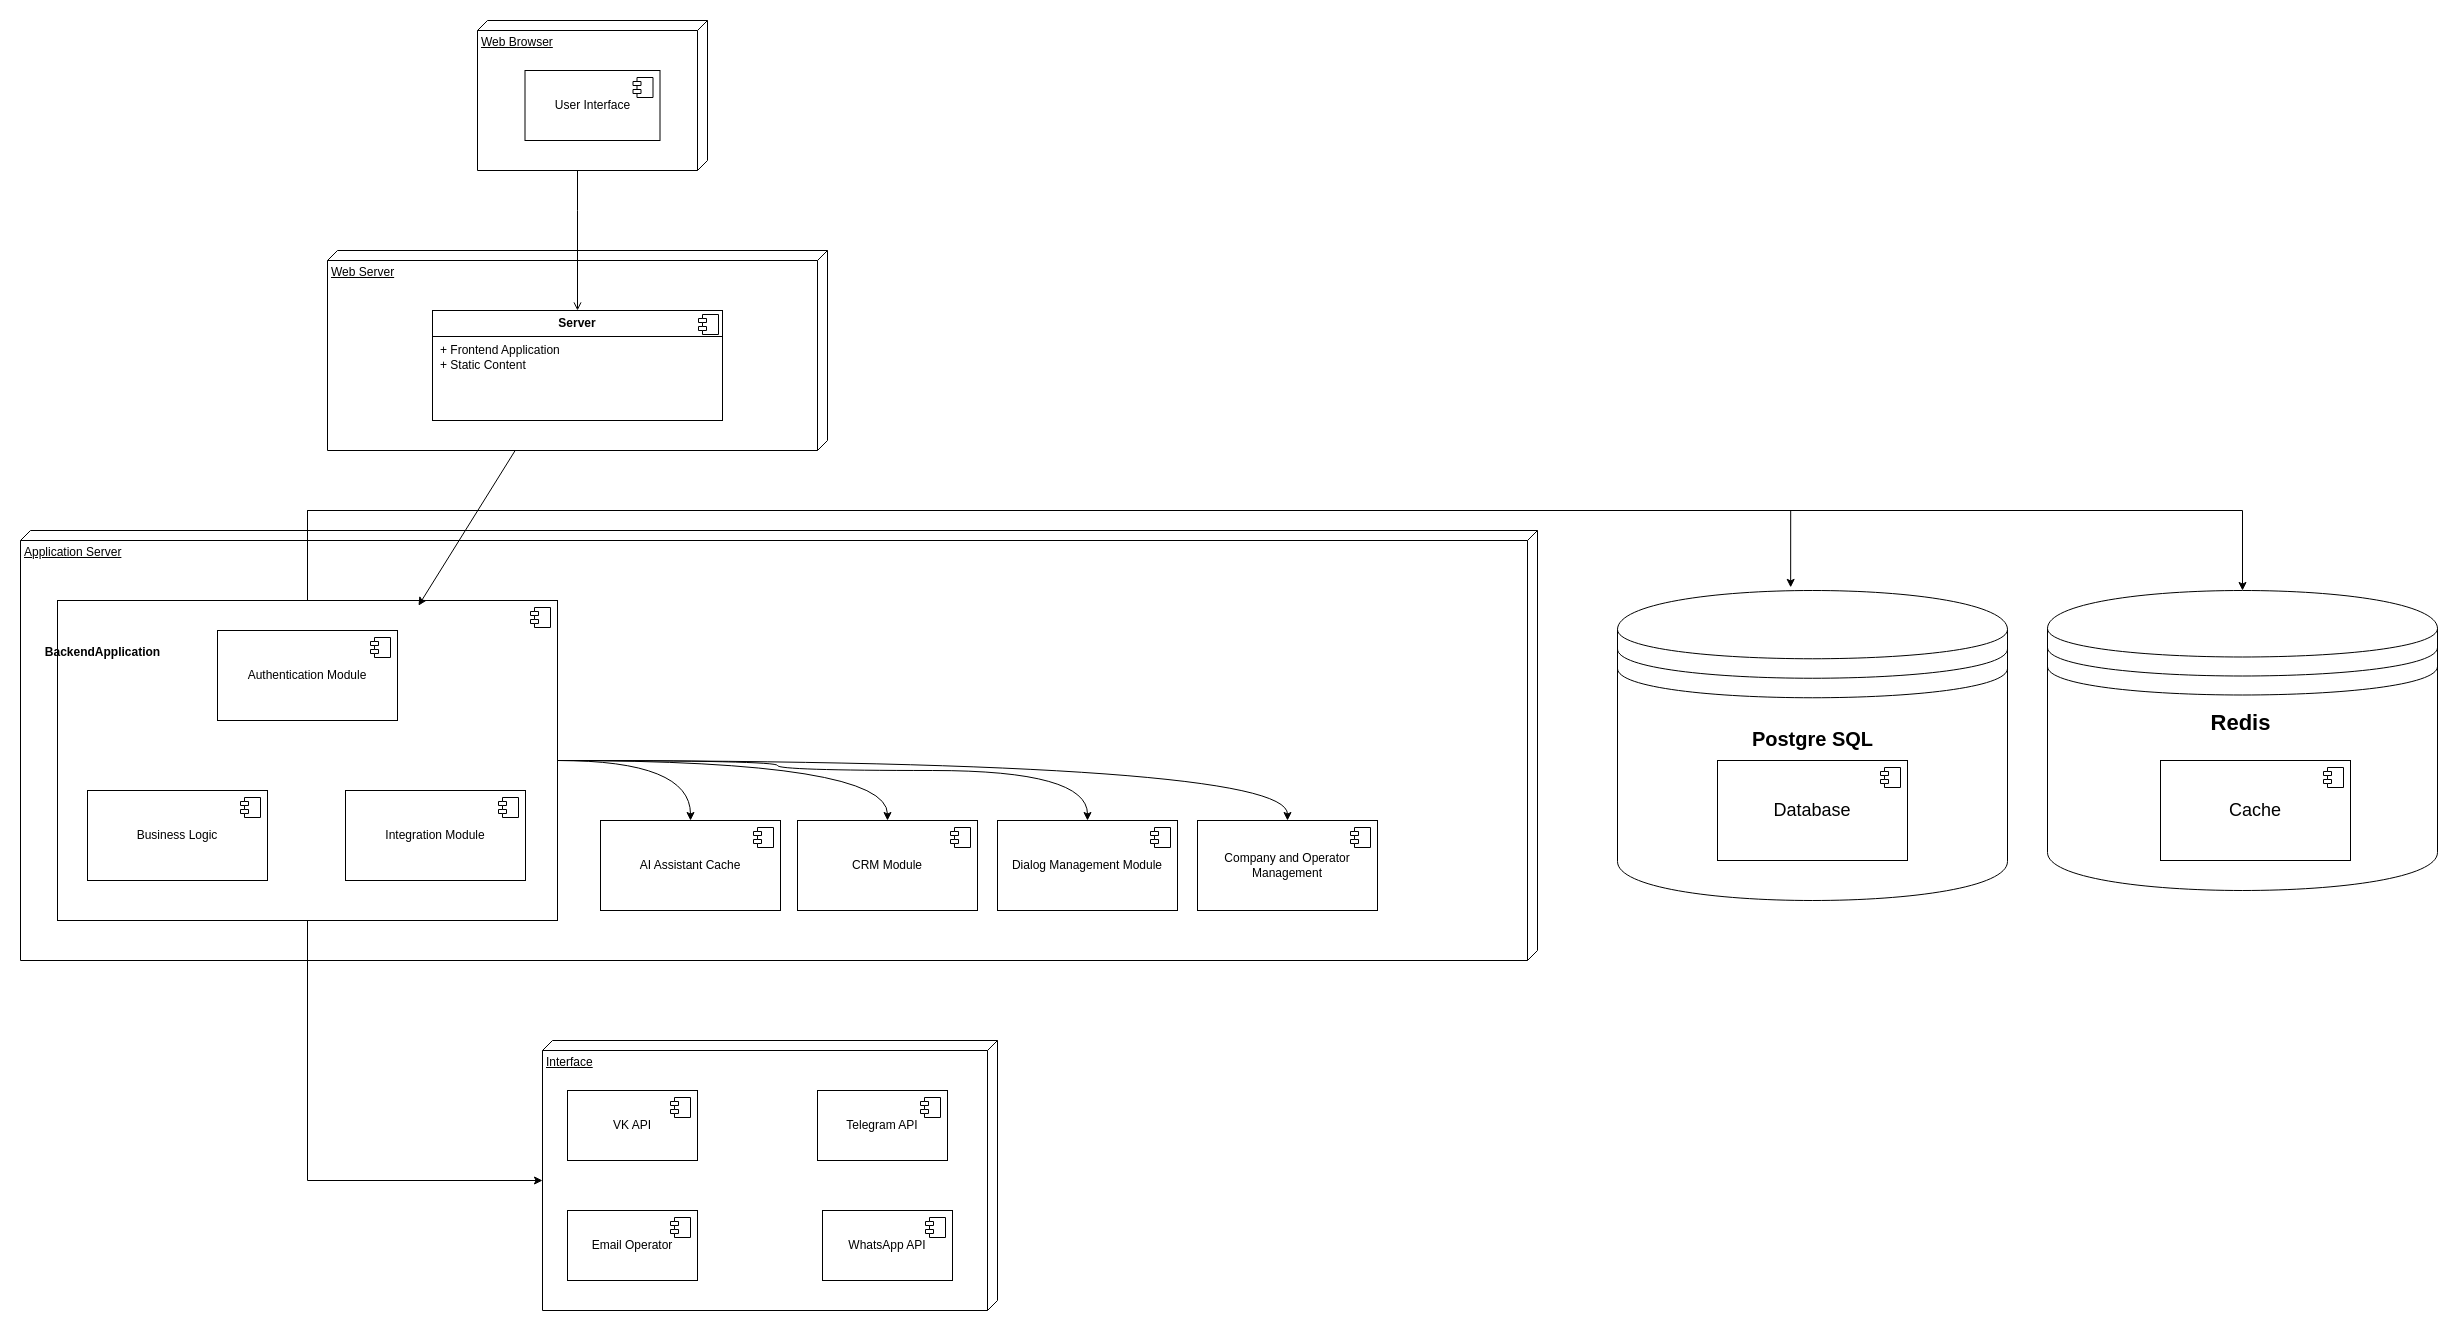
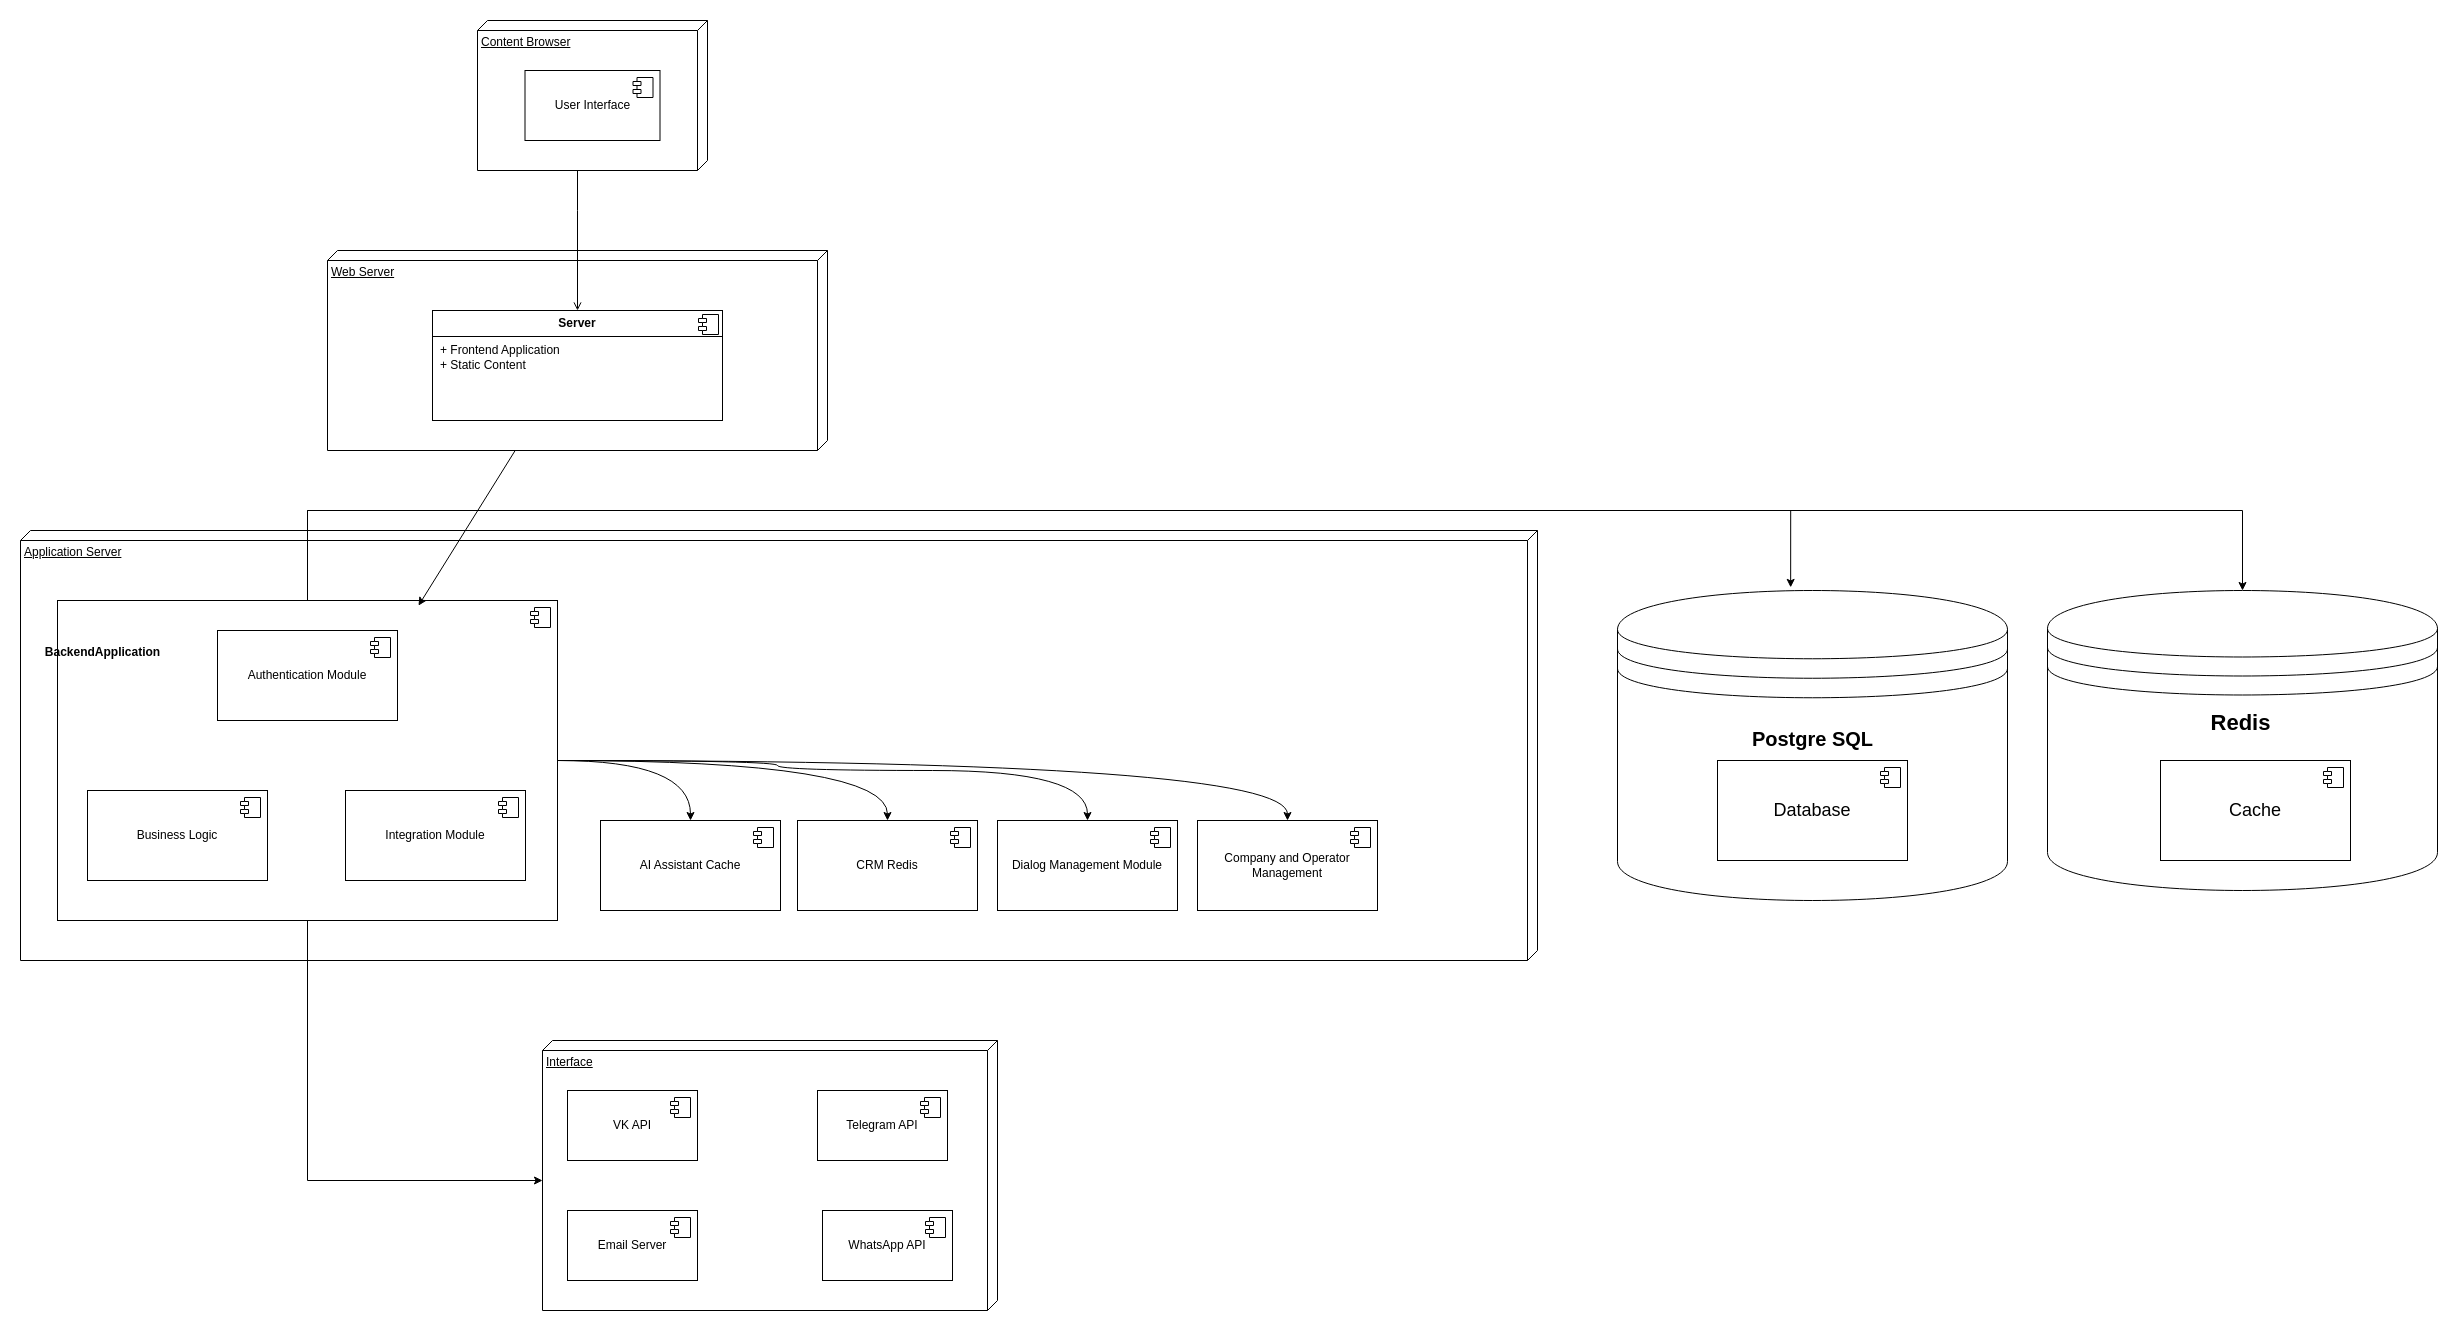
(517, 43) -> (530, 43)
(888, 866) -> (888, 866)
(633, 1246) -> (633, 1246)
